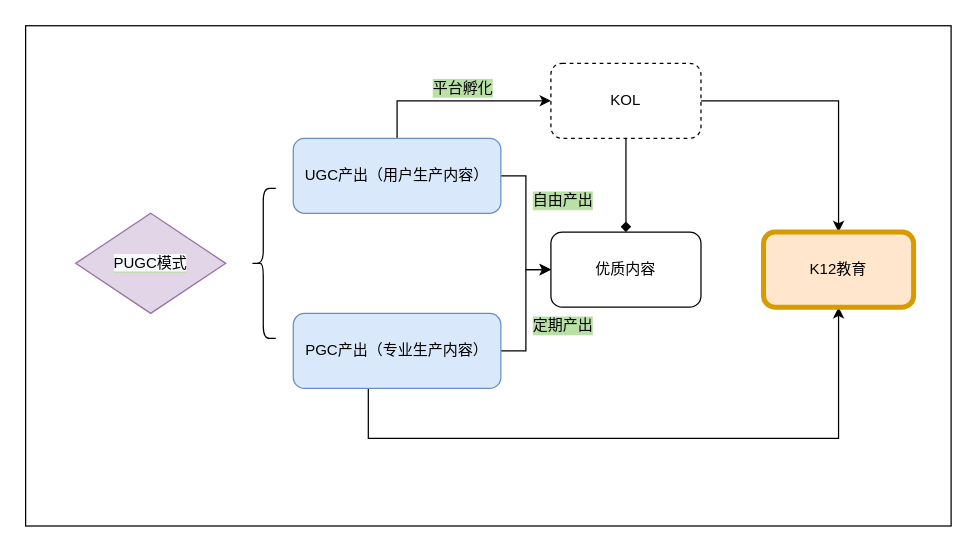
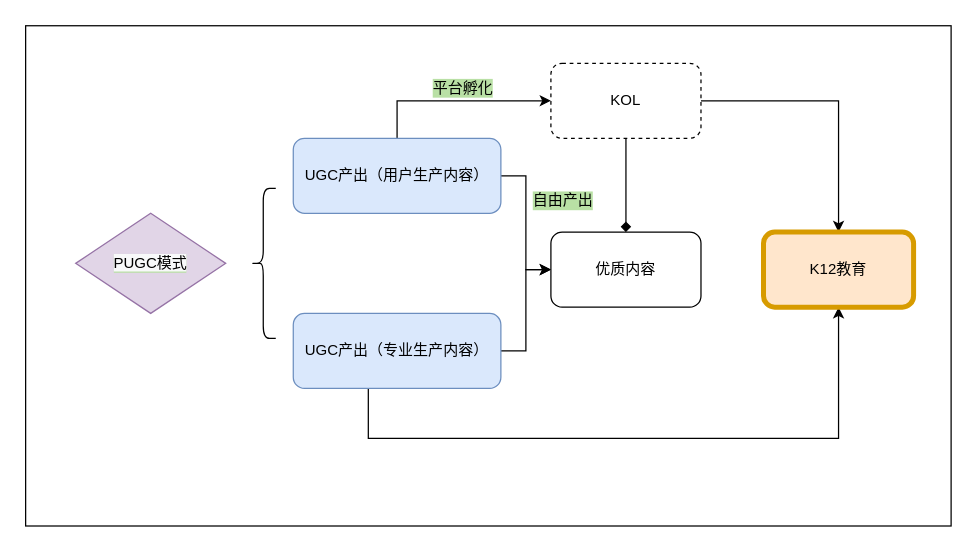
(563, 326) -> none
(397, 351) -> (397, 351)
